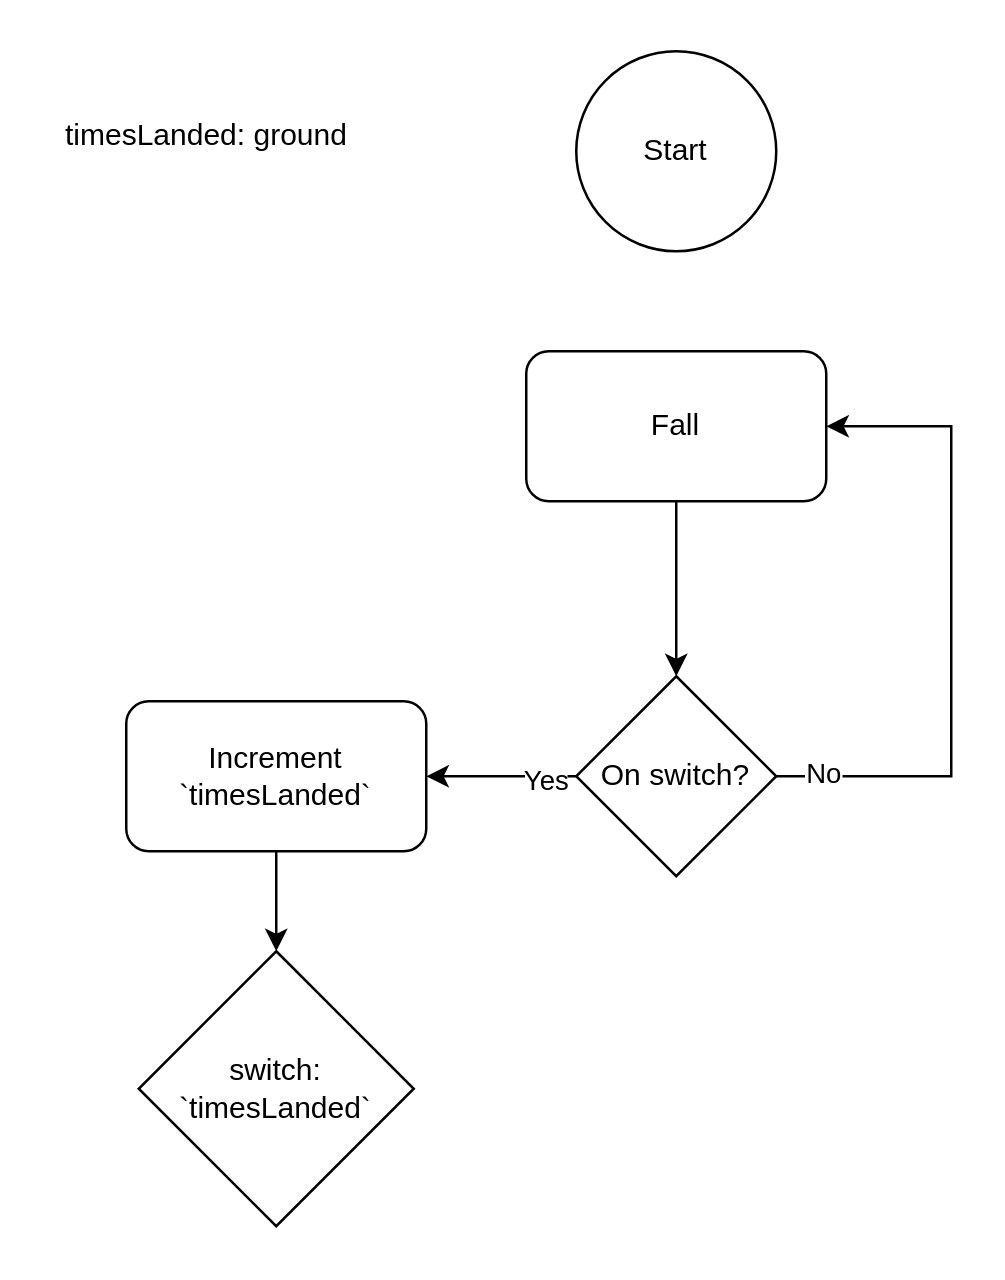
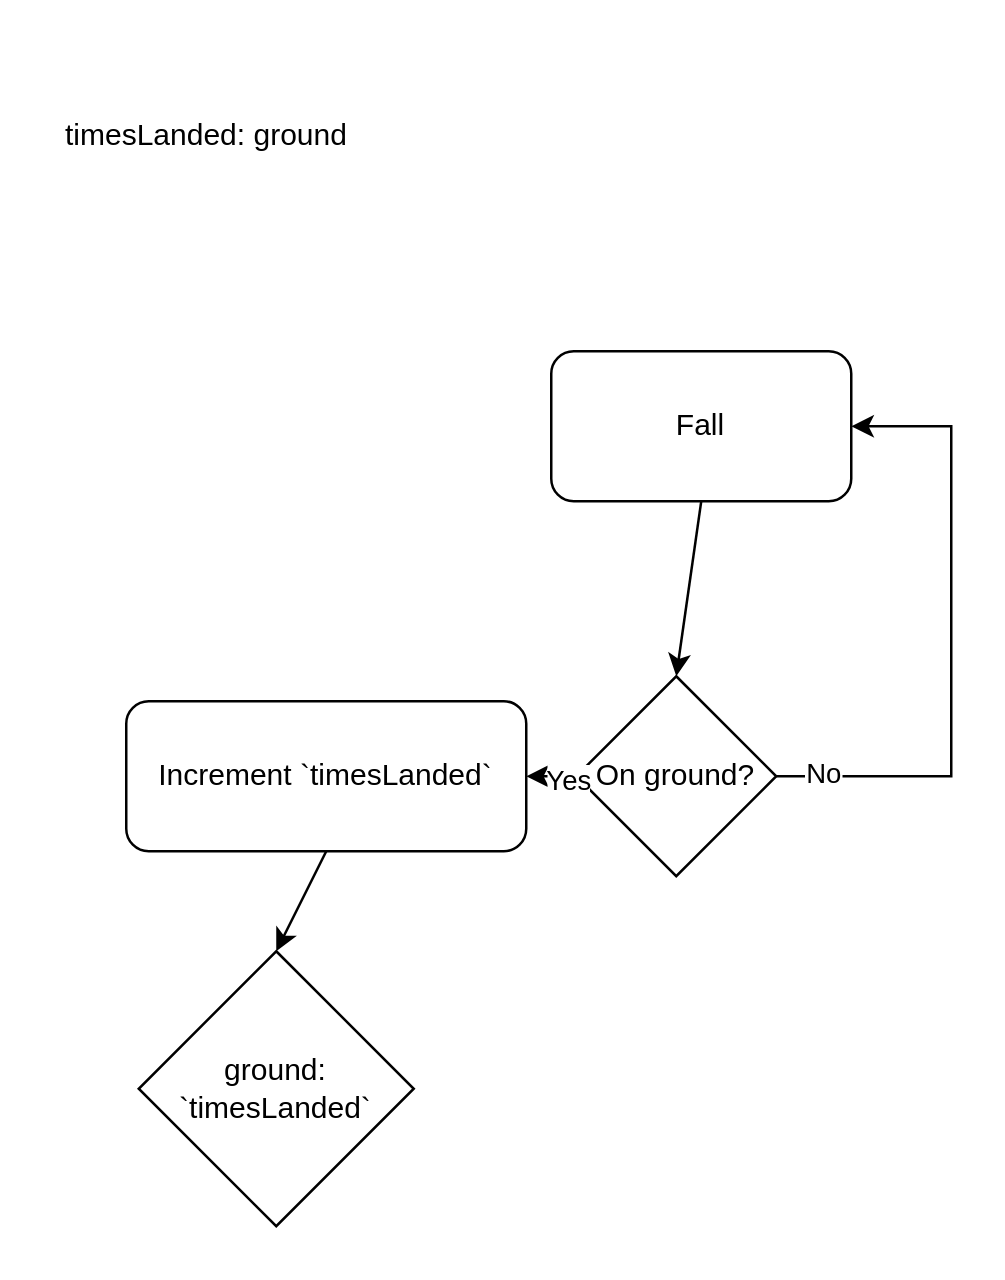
(676, 151) -> none
(676, 426) -> (701, 426)
(276, 776) -> (326, 776)
(676, 776) -> (676, 776)
(276, 1089) -> (276, 1089)
